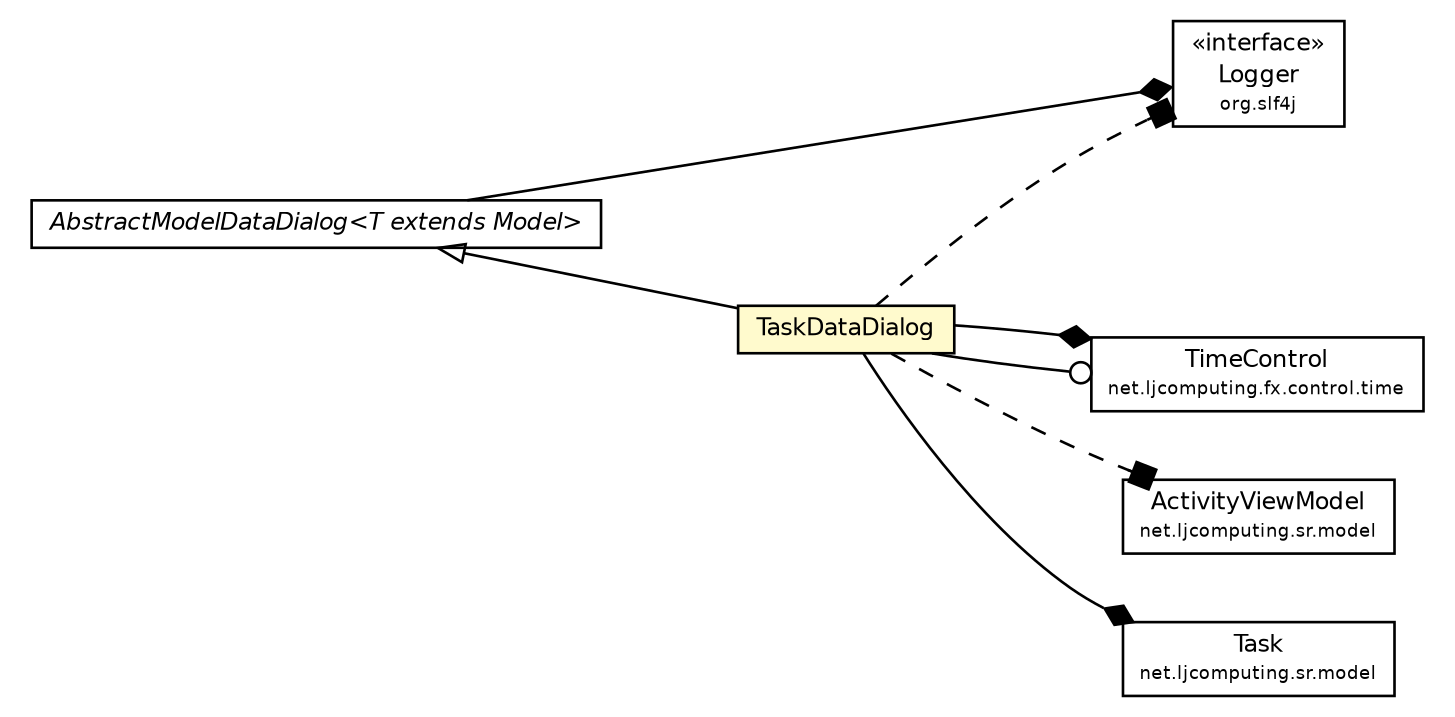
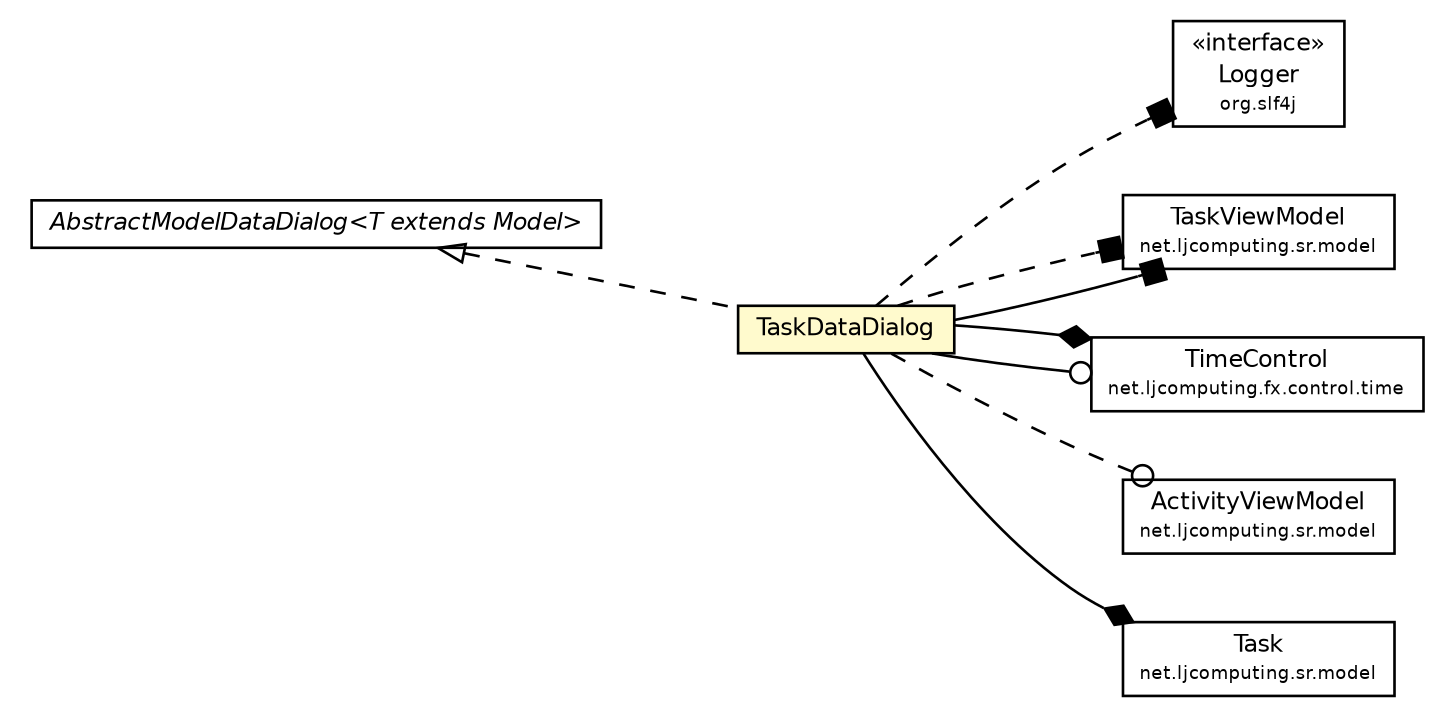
(803, 146) -> none
none -> (1257, 232)
(601, 281) -> (601, 281)
(1010, 416) -> (1010, 416)
